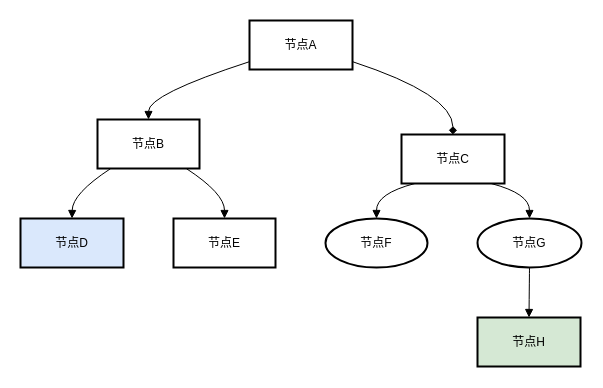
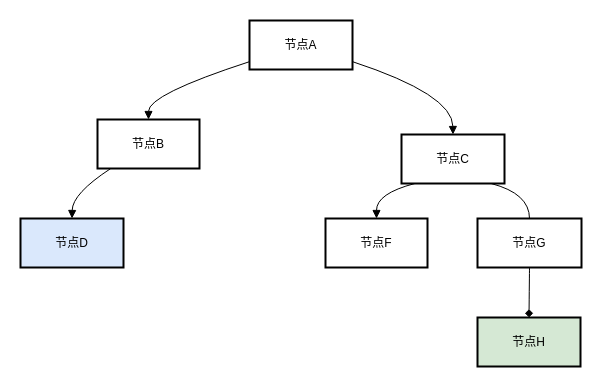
(453, 125) -> (453, 125)
(208, 185) -> none
(521, 196) -> (522, 199)
(225, 243) -> none
(377, 243) -> (377, 243)
(530, 243) -> (530, 243)
(529, 308) -> (529, 308)
